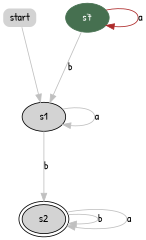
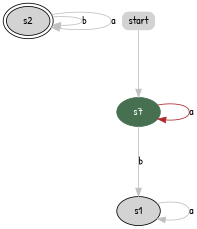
(30, 61) -> (139, 60)
(44, 162) -> none
